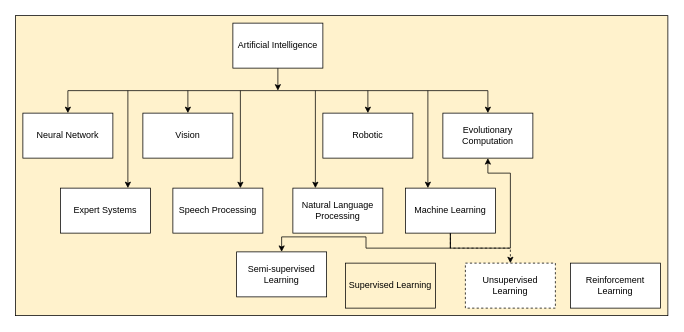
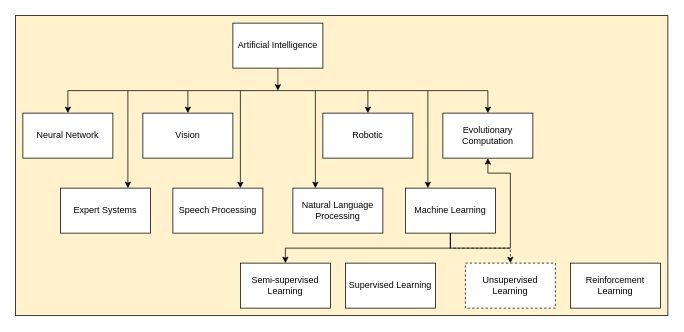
(282, 274) -> (285, 285)
(390, 285) -> (390, 285)
